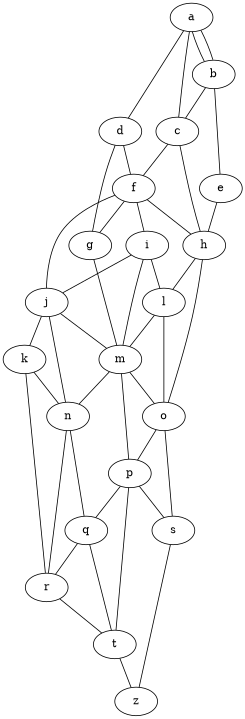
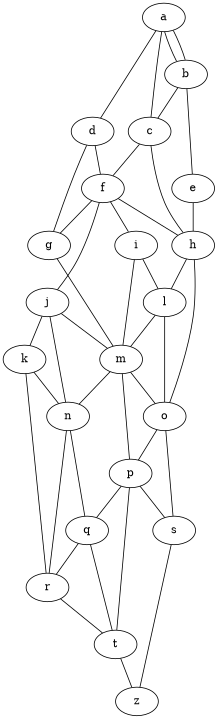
(102, 271) -> none
